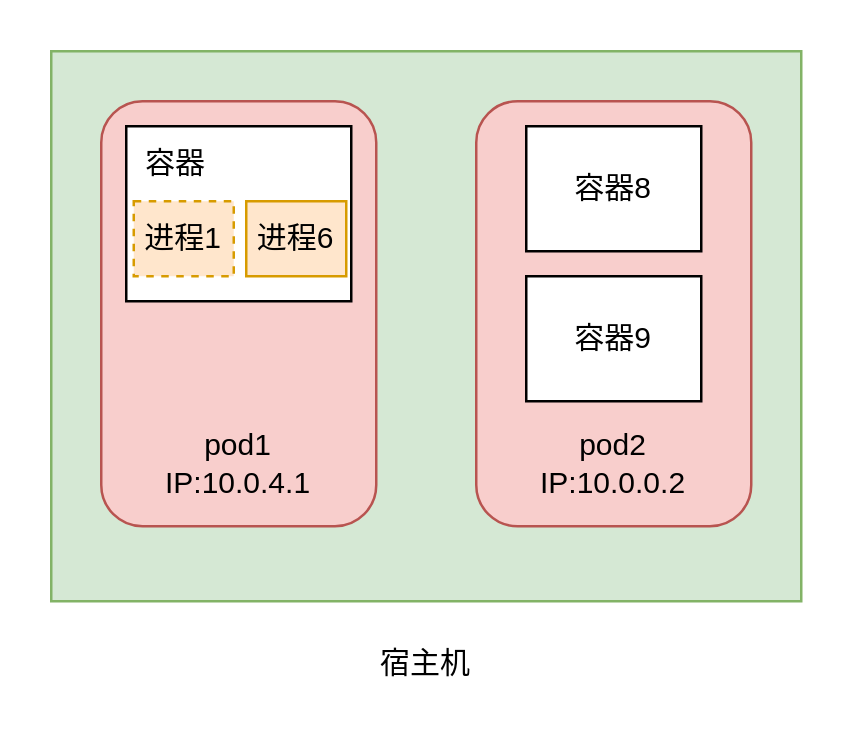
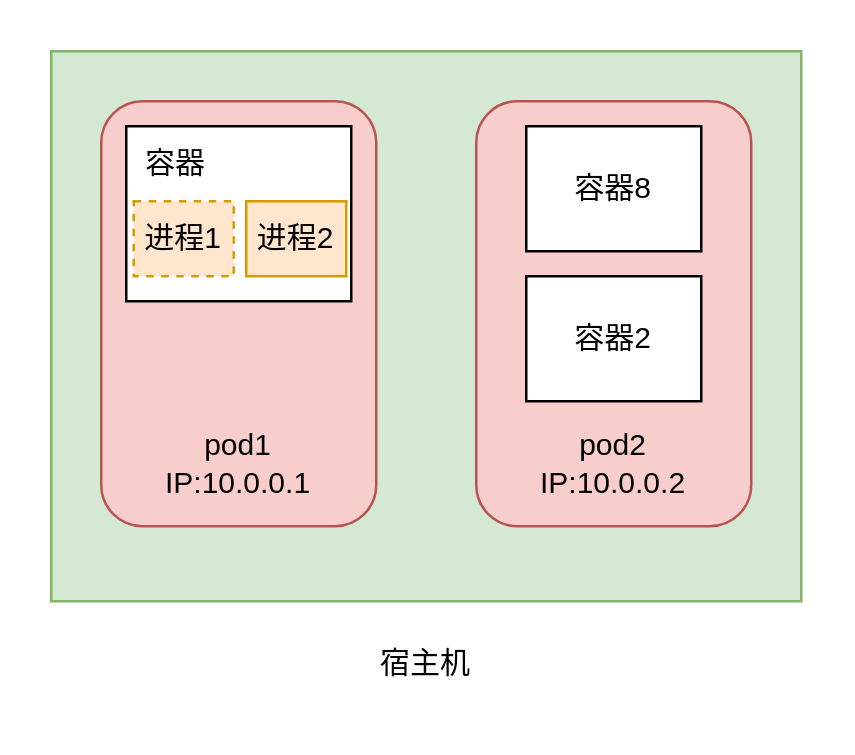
(296, 239) -> (296, 239)
(614, 339) -> (614, 339)
(239, 464) -> (239, 464)
